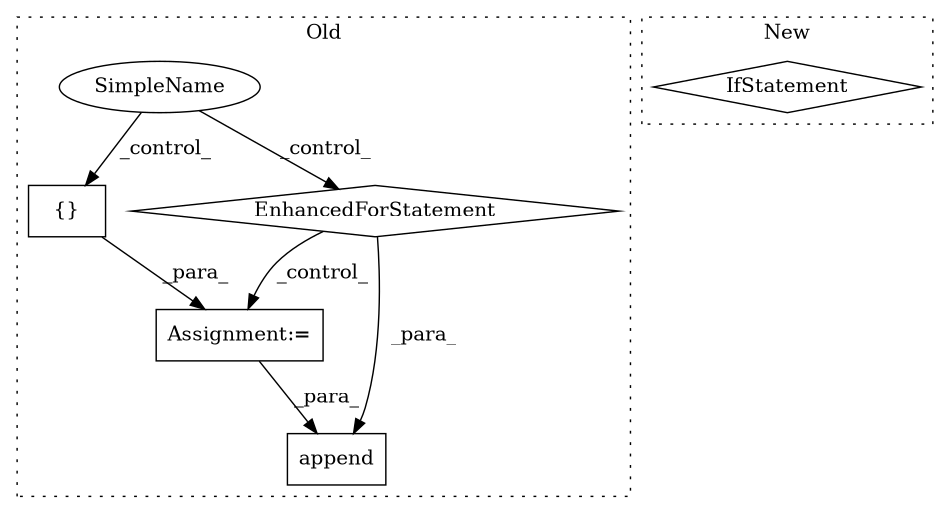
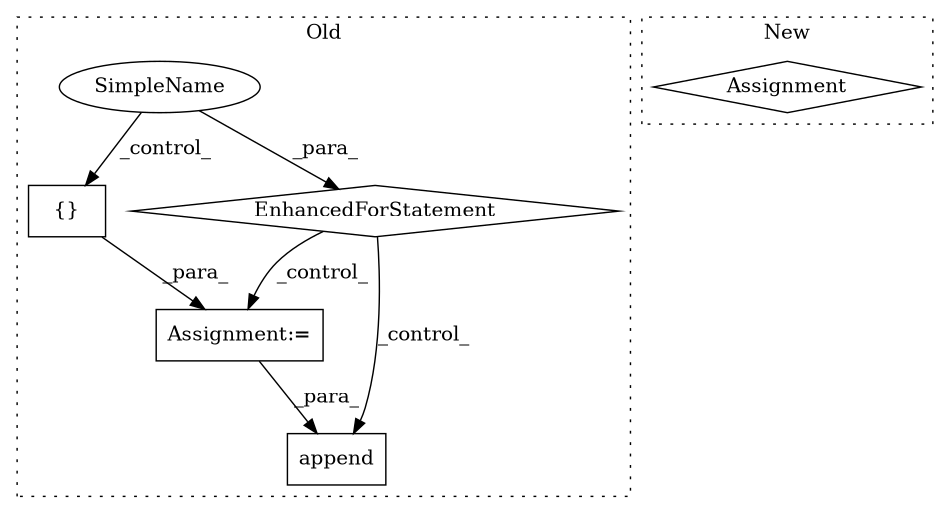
(787, 87) -> (787, 87)
(325, 149) -> (325, 149)
(424, 335) -> (424, 335)
